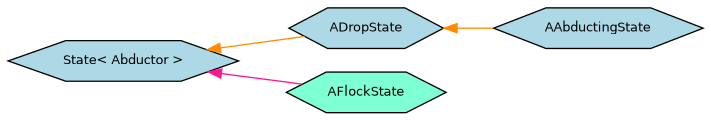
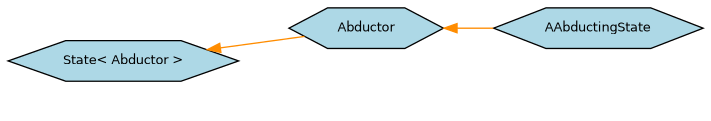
(366, 28) -> (366, 28)
(366, 92) -> none
